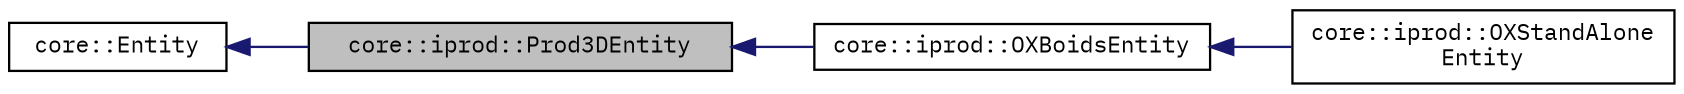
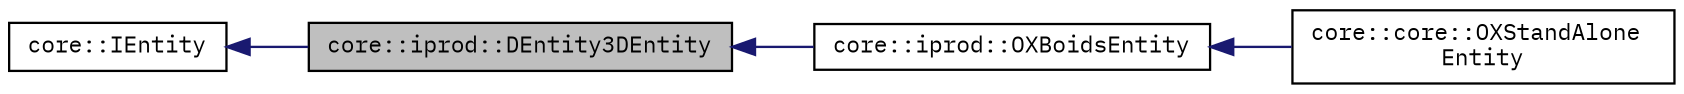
(118, 47) -> (118, 47)
(520, 47) -> (520, 47)
(1483, 47) -> (1483, 47)
